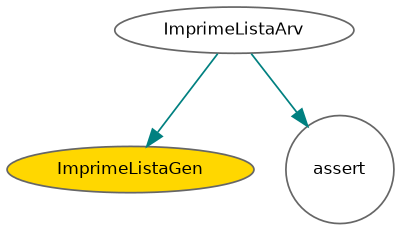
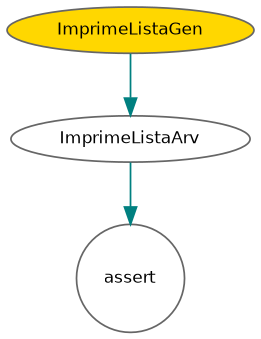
(188, 93) -> (131, 76)
